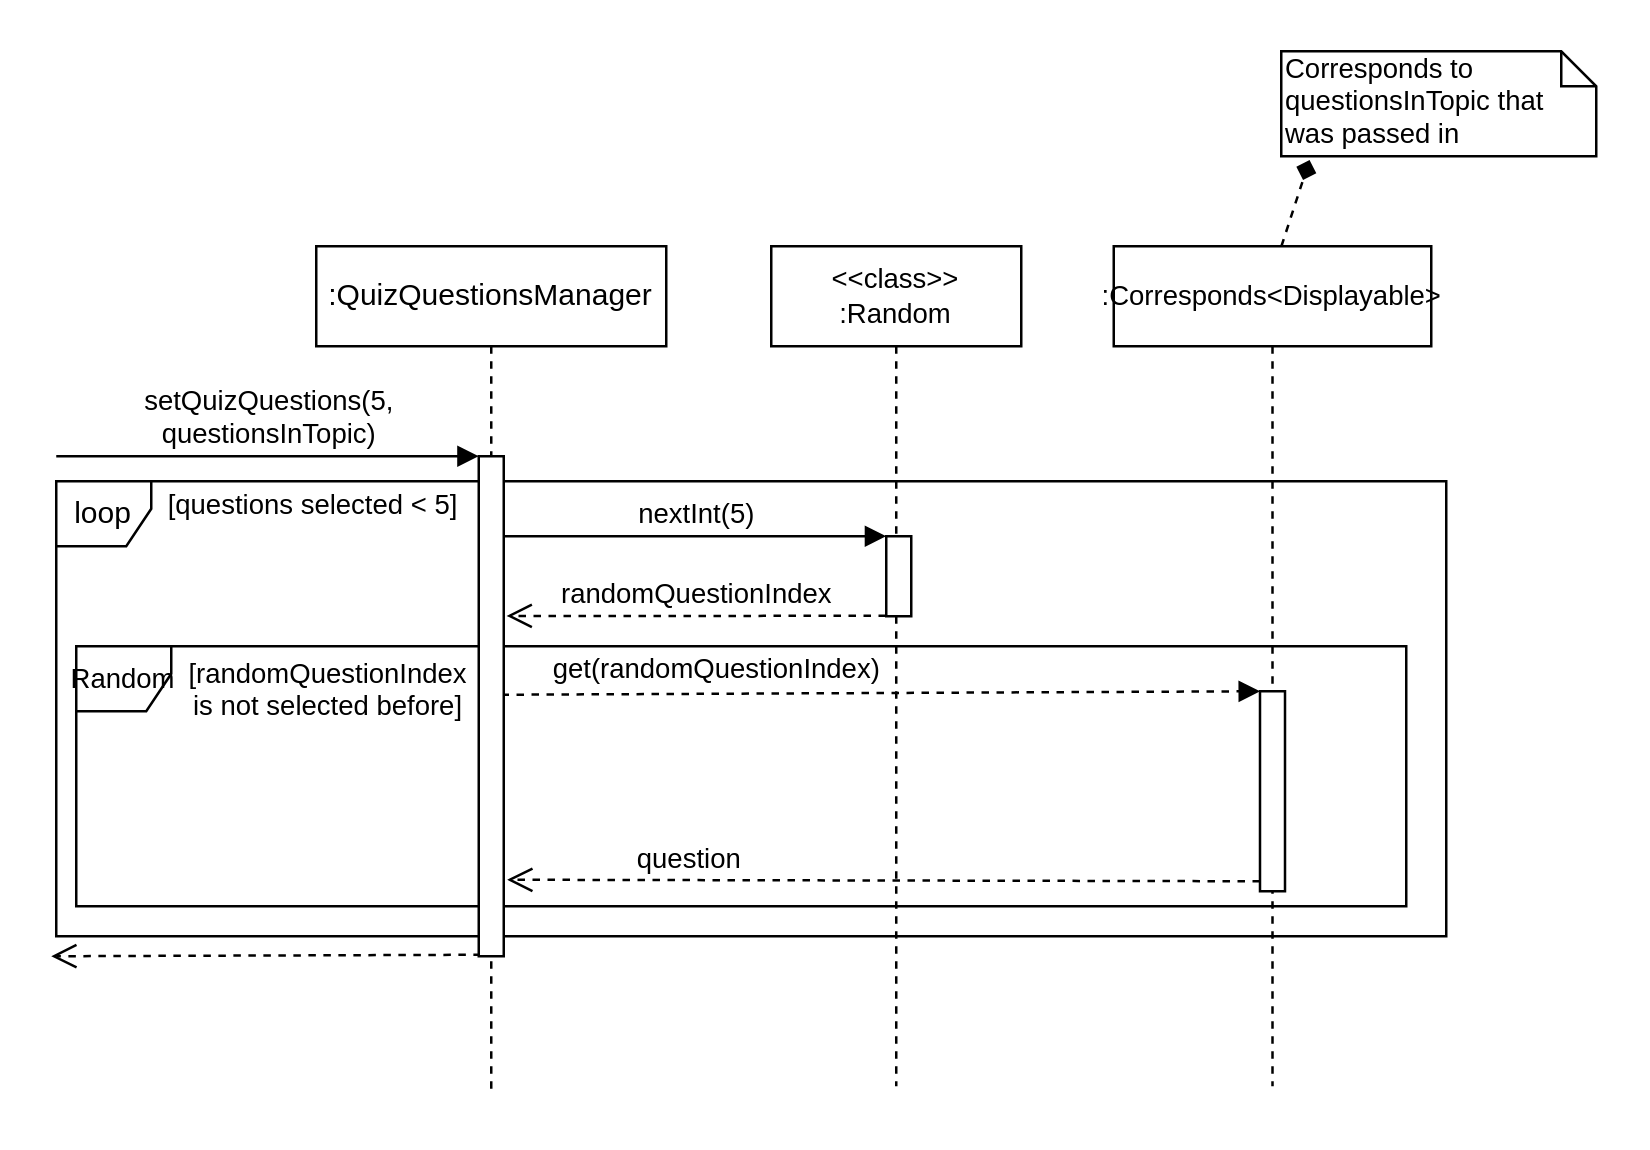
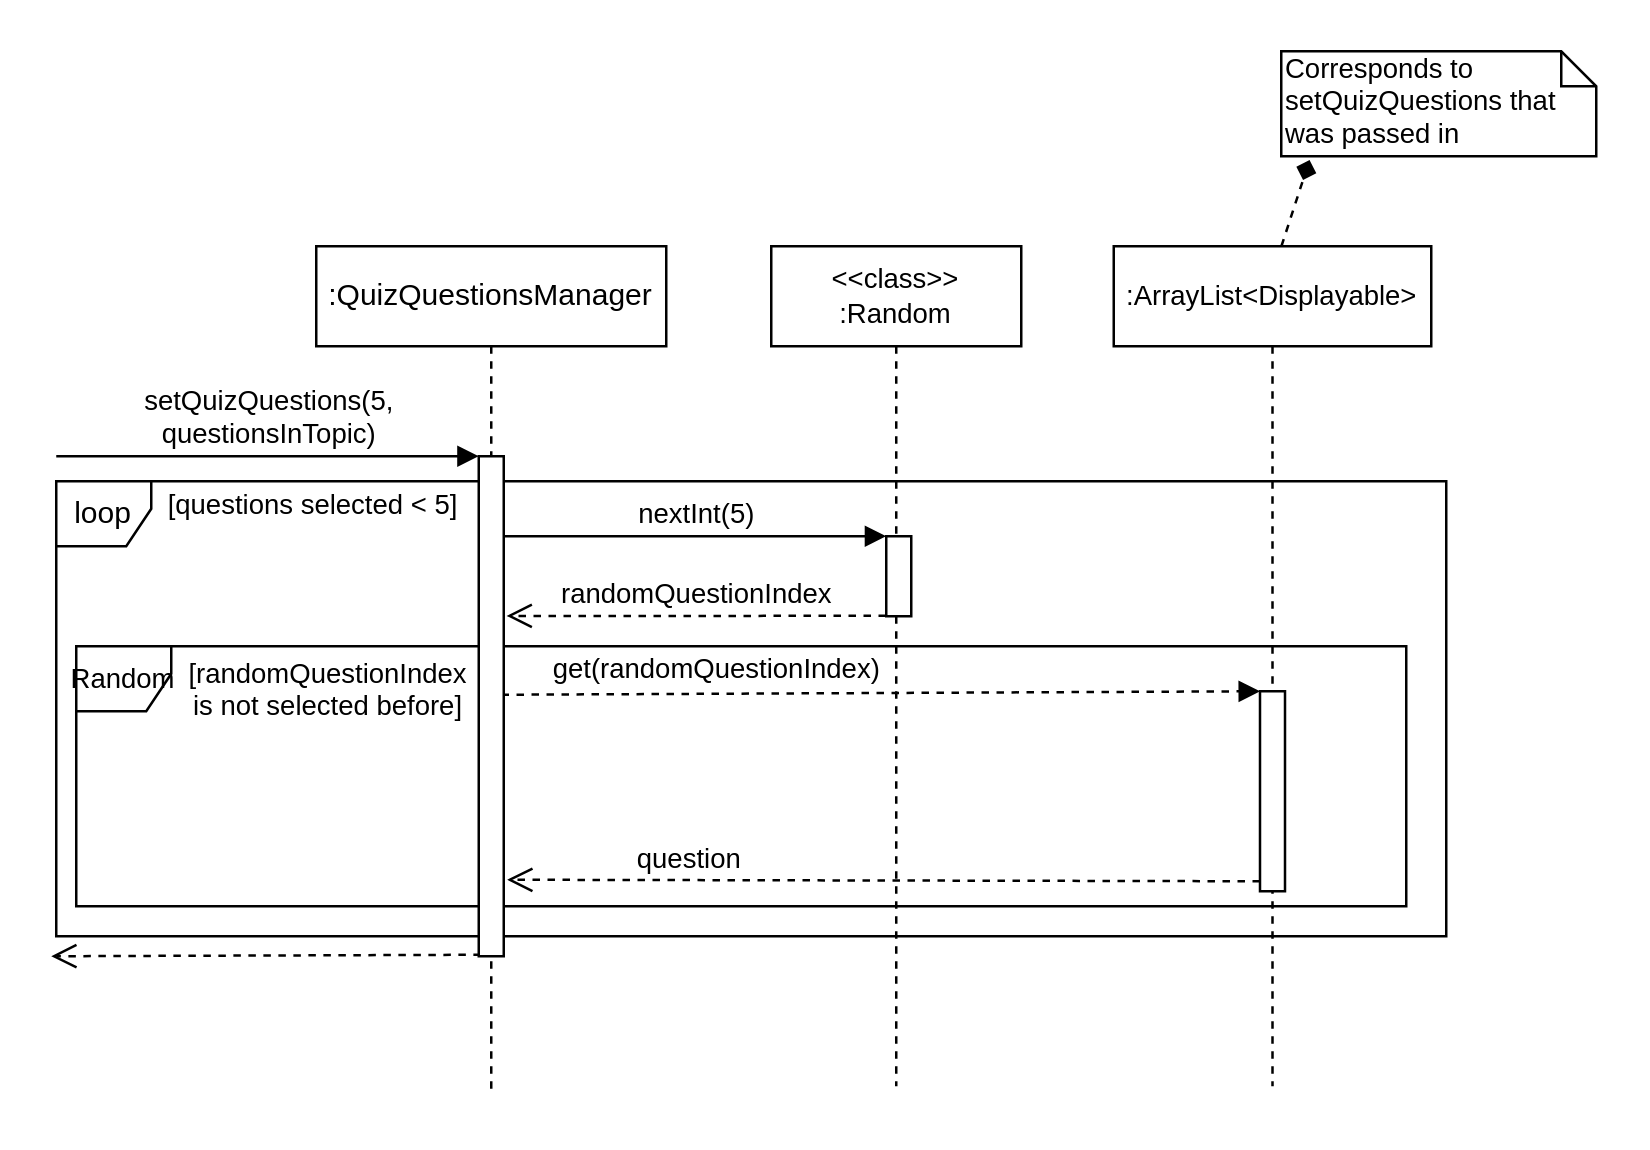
(1441, 103) -> (1441, 103)
(1273, 296) -> (1273, 296)
